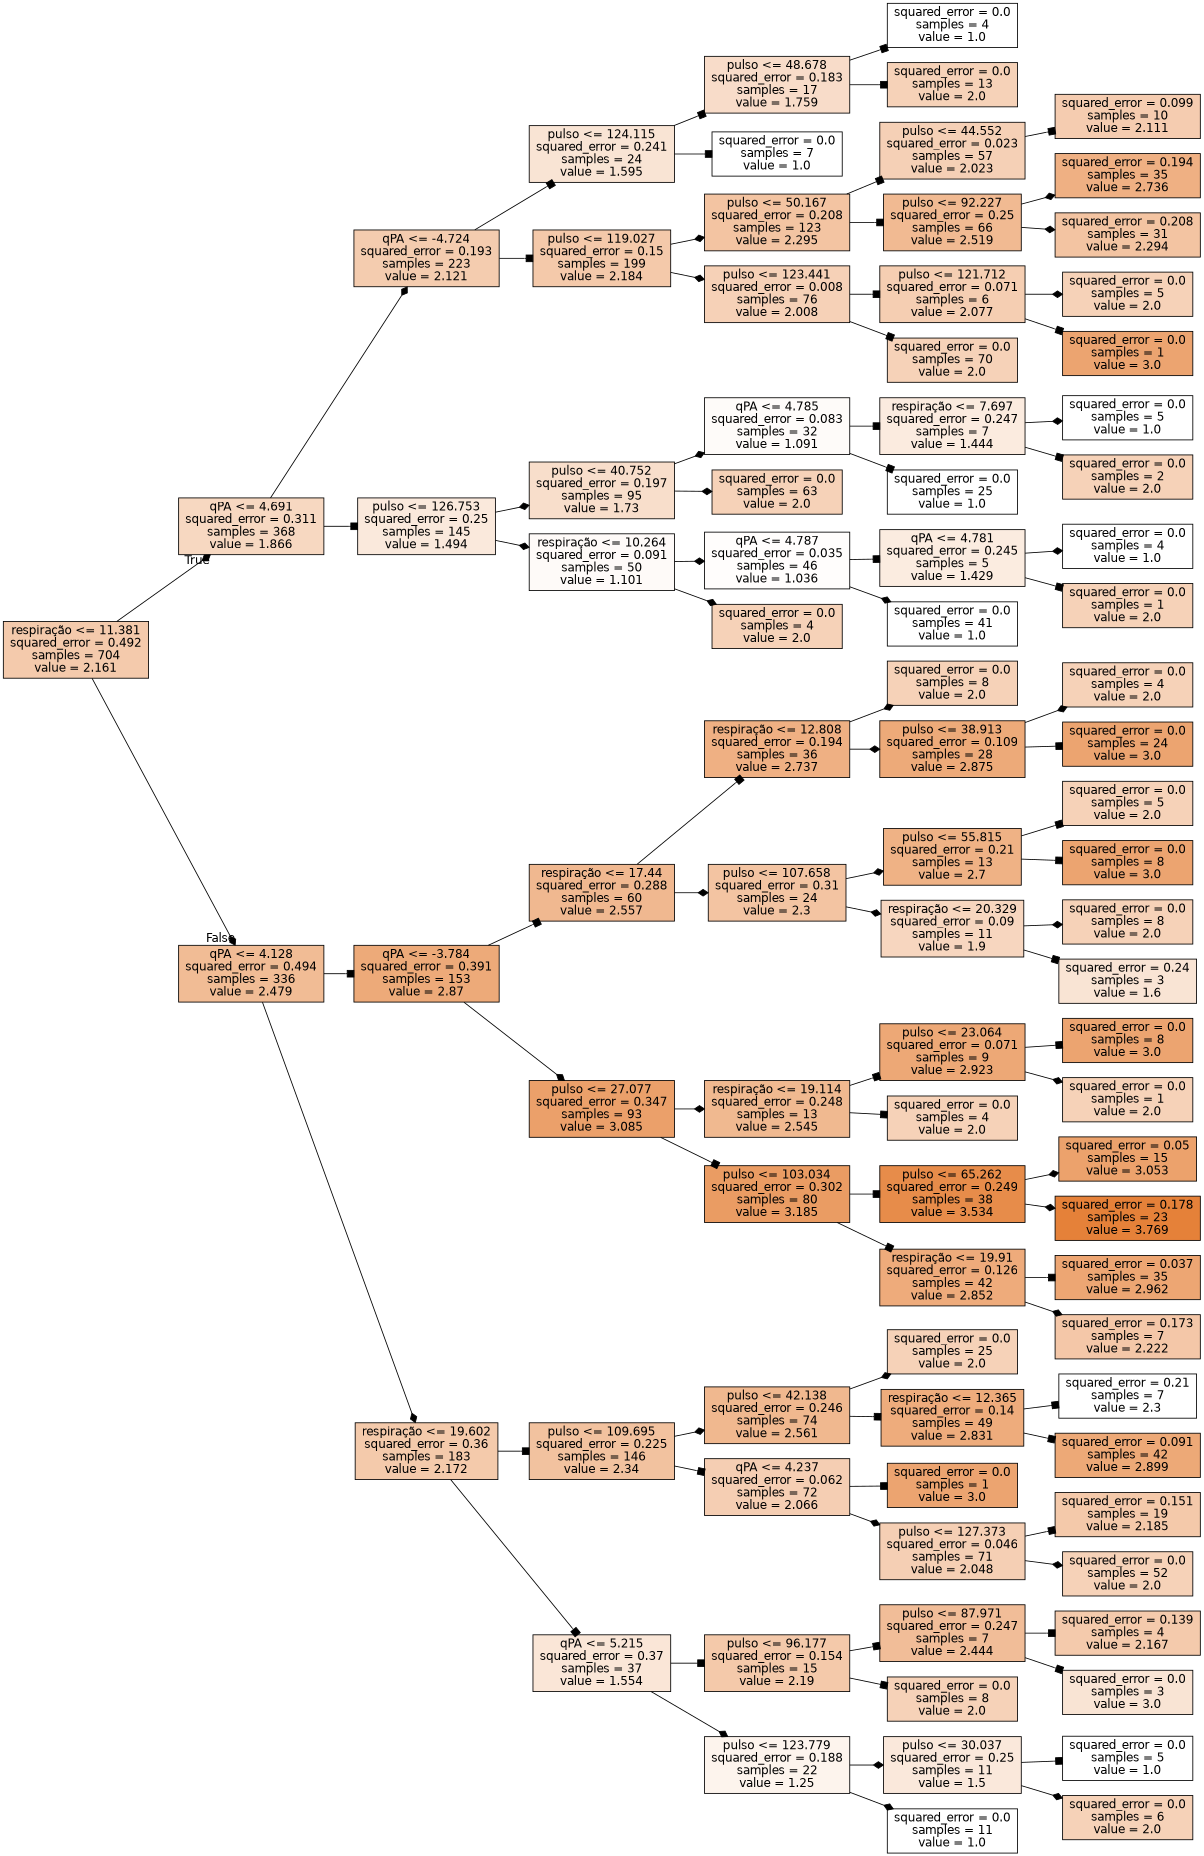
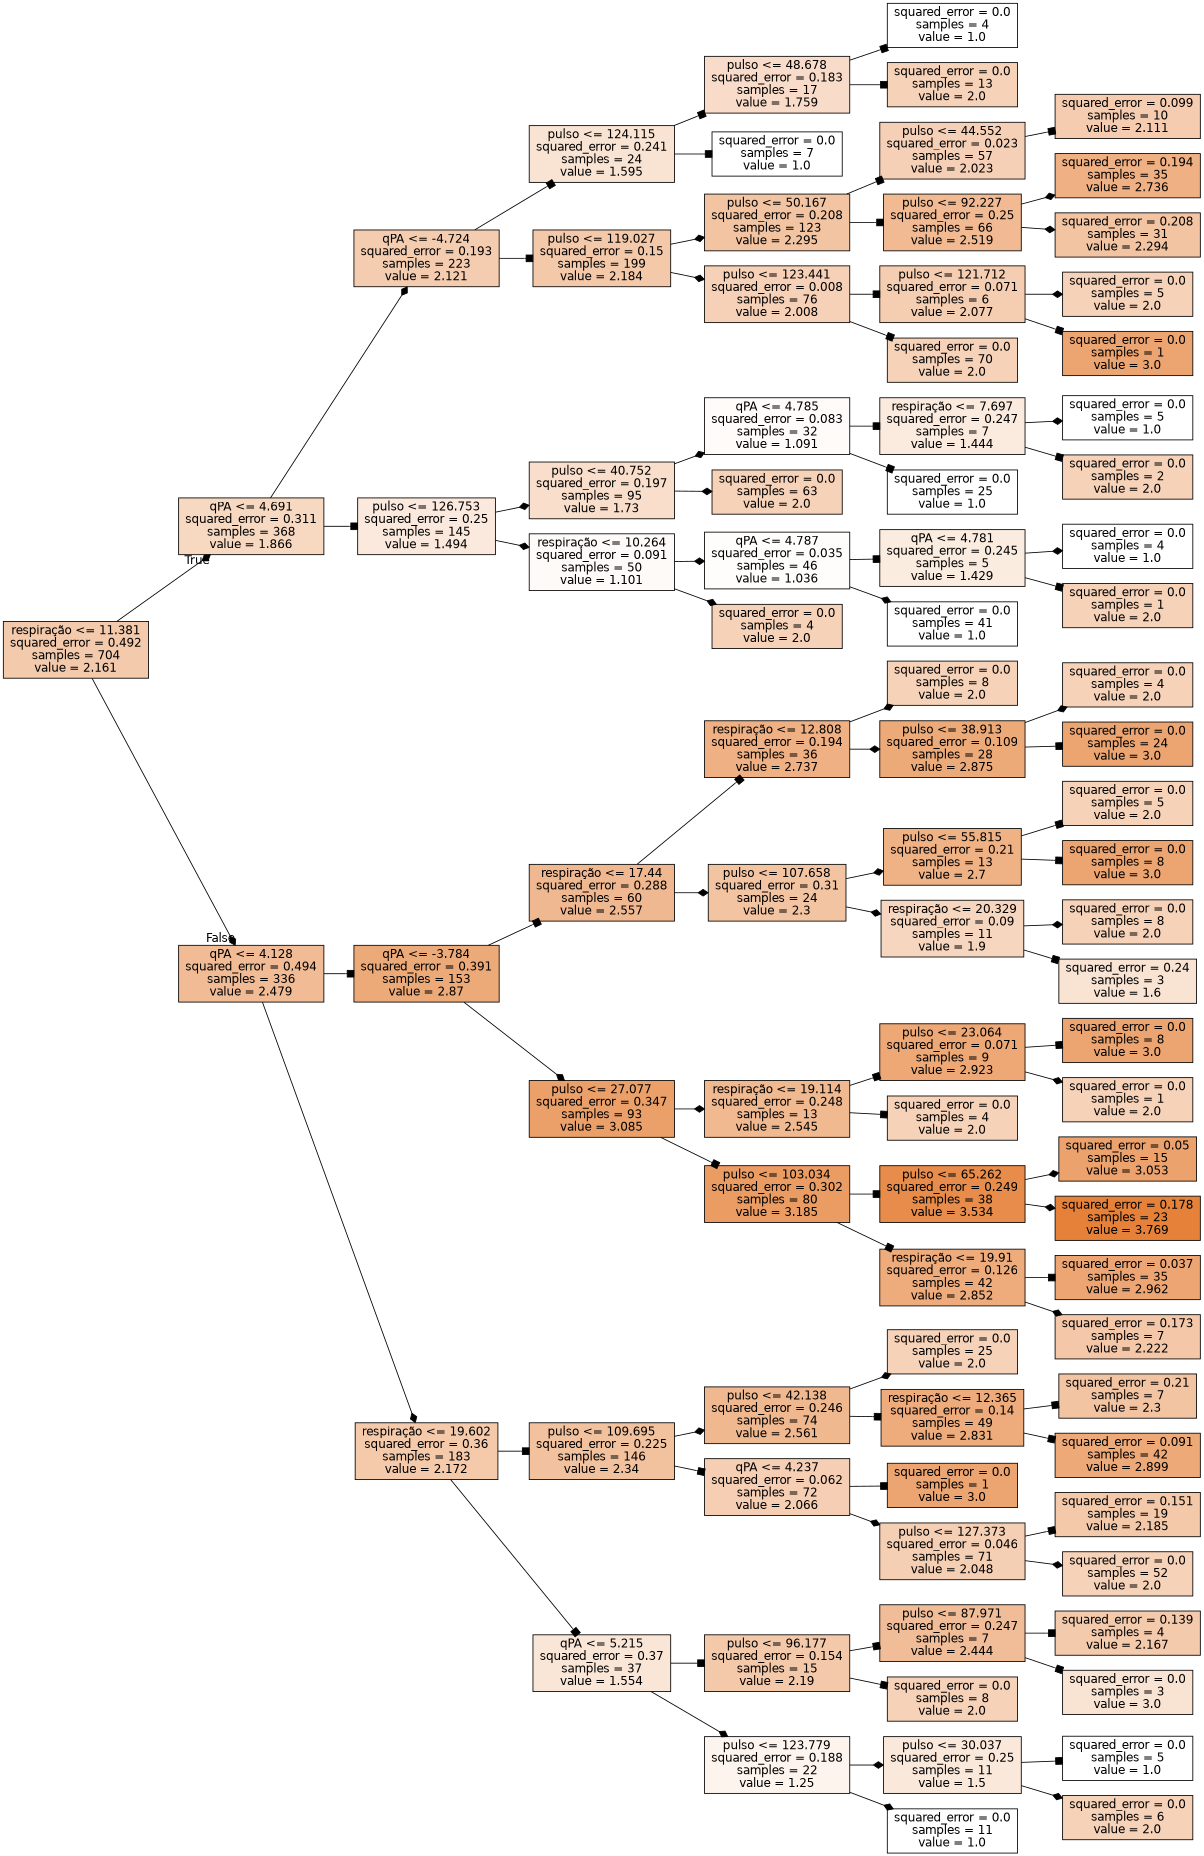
(1128, 1396) -> (1128, 1396)
